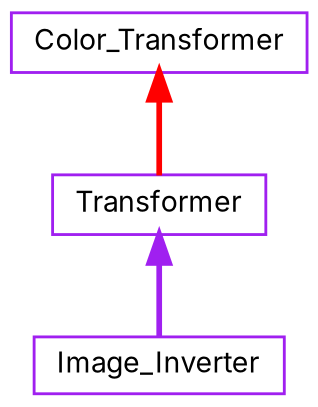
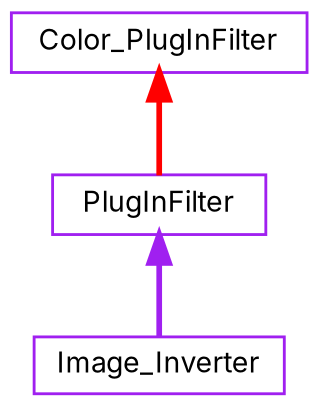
(159, 43) -> (159, 43)
(159, 205) -> (159, 205)
